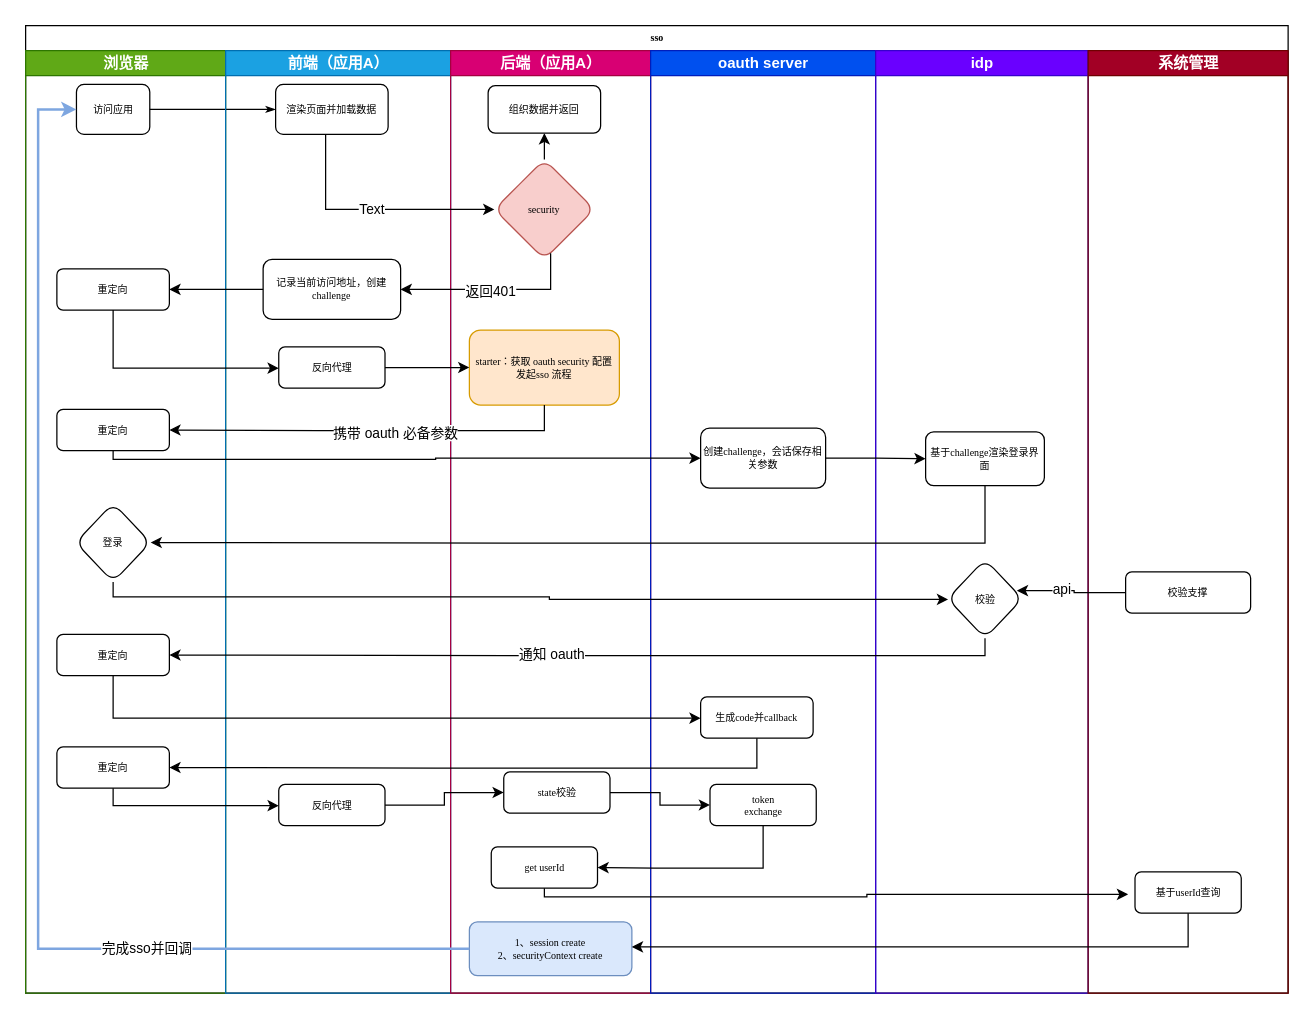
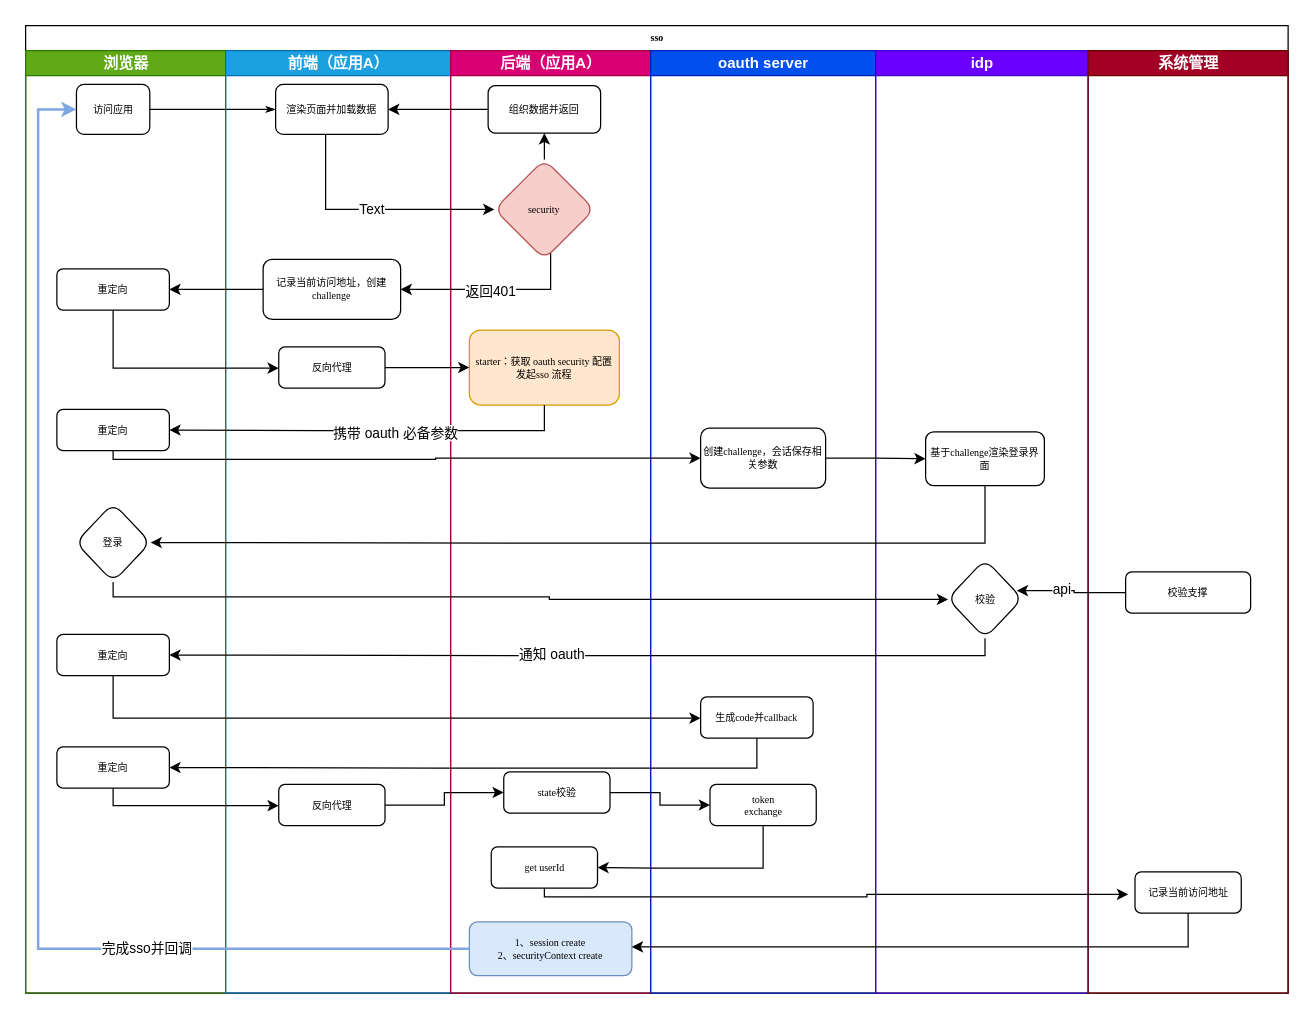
none -> (442, 109)
(1189, 893) -> (1189, 893)
